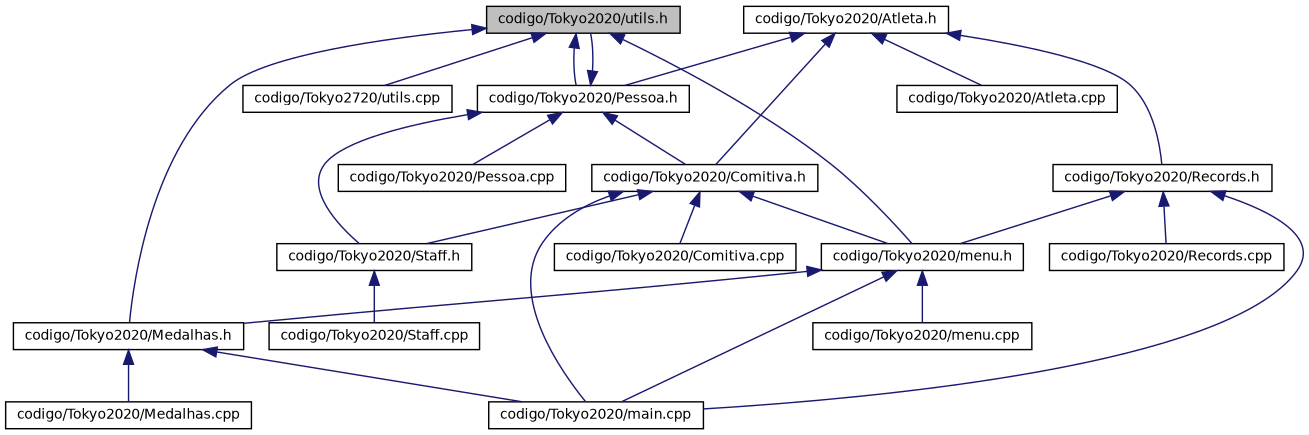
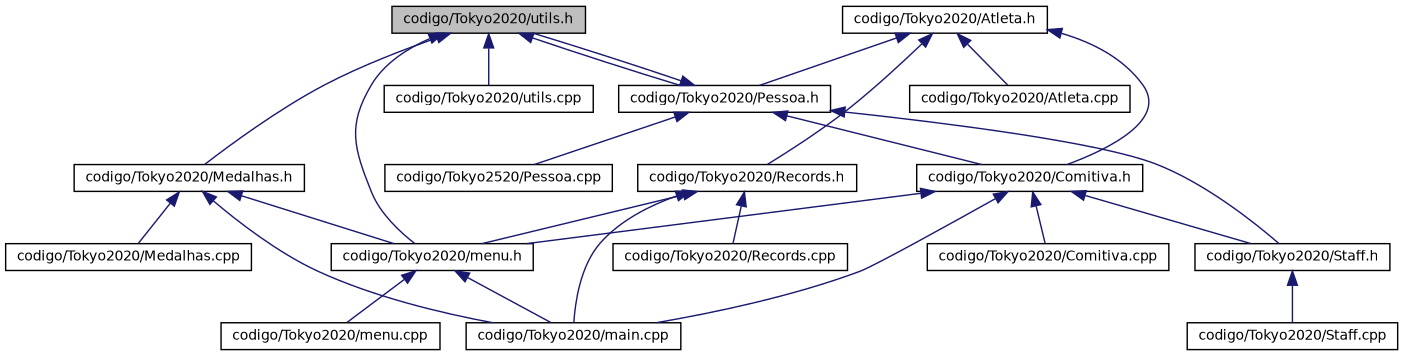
(347, 99) -> (489, 99)
(452, 178) -> (499, 178)
(512, 299) -> (318, 220)
